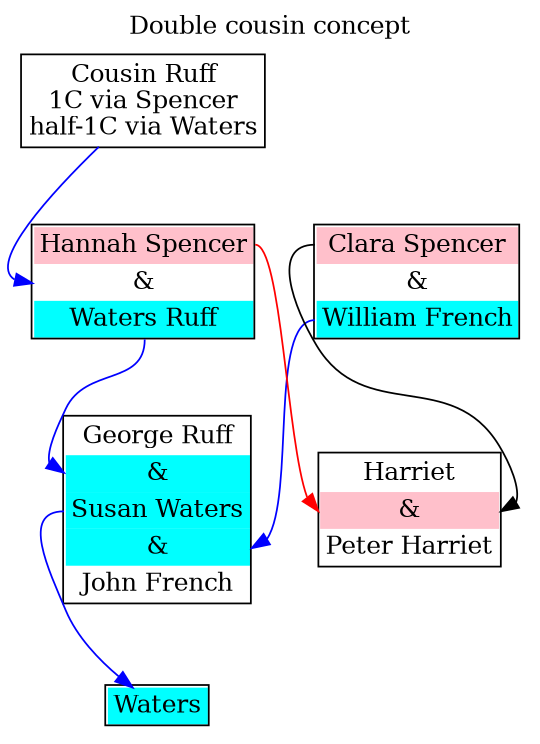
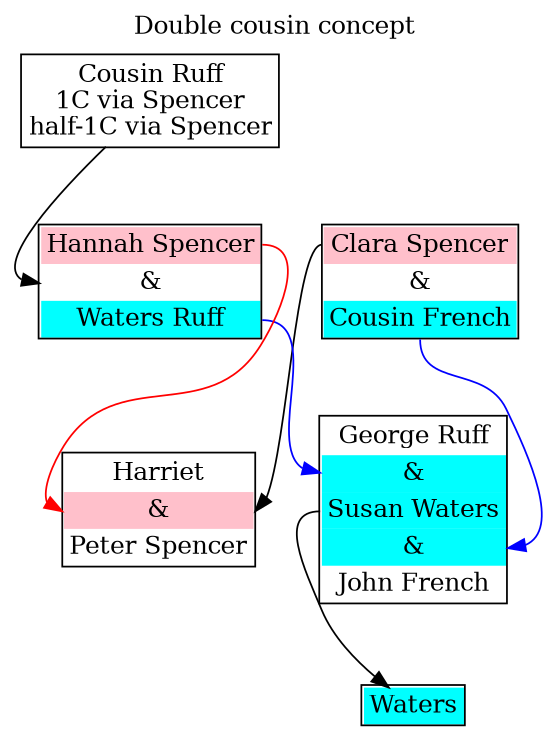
(144, 127) -> (151, 127)
(42, 208) -> (49, 208)
(417, 318) -> (420, 318)
(410, 546) -> (159, 546)
(59, 596) -> (316, 596)
